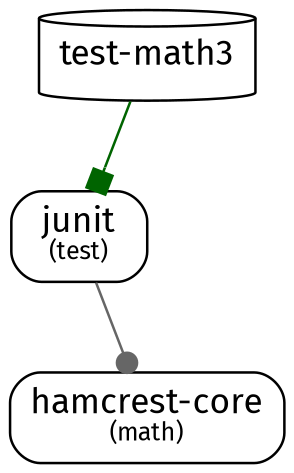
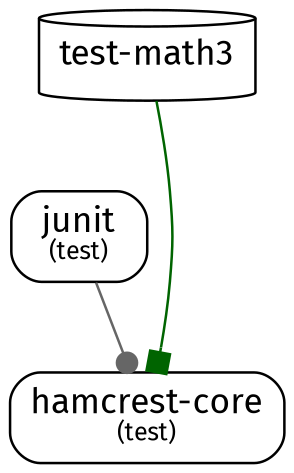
(118, 134) -> (172, 224)
(147, 433) -> (147, 433)
